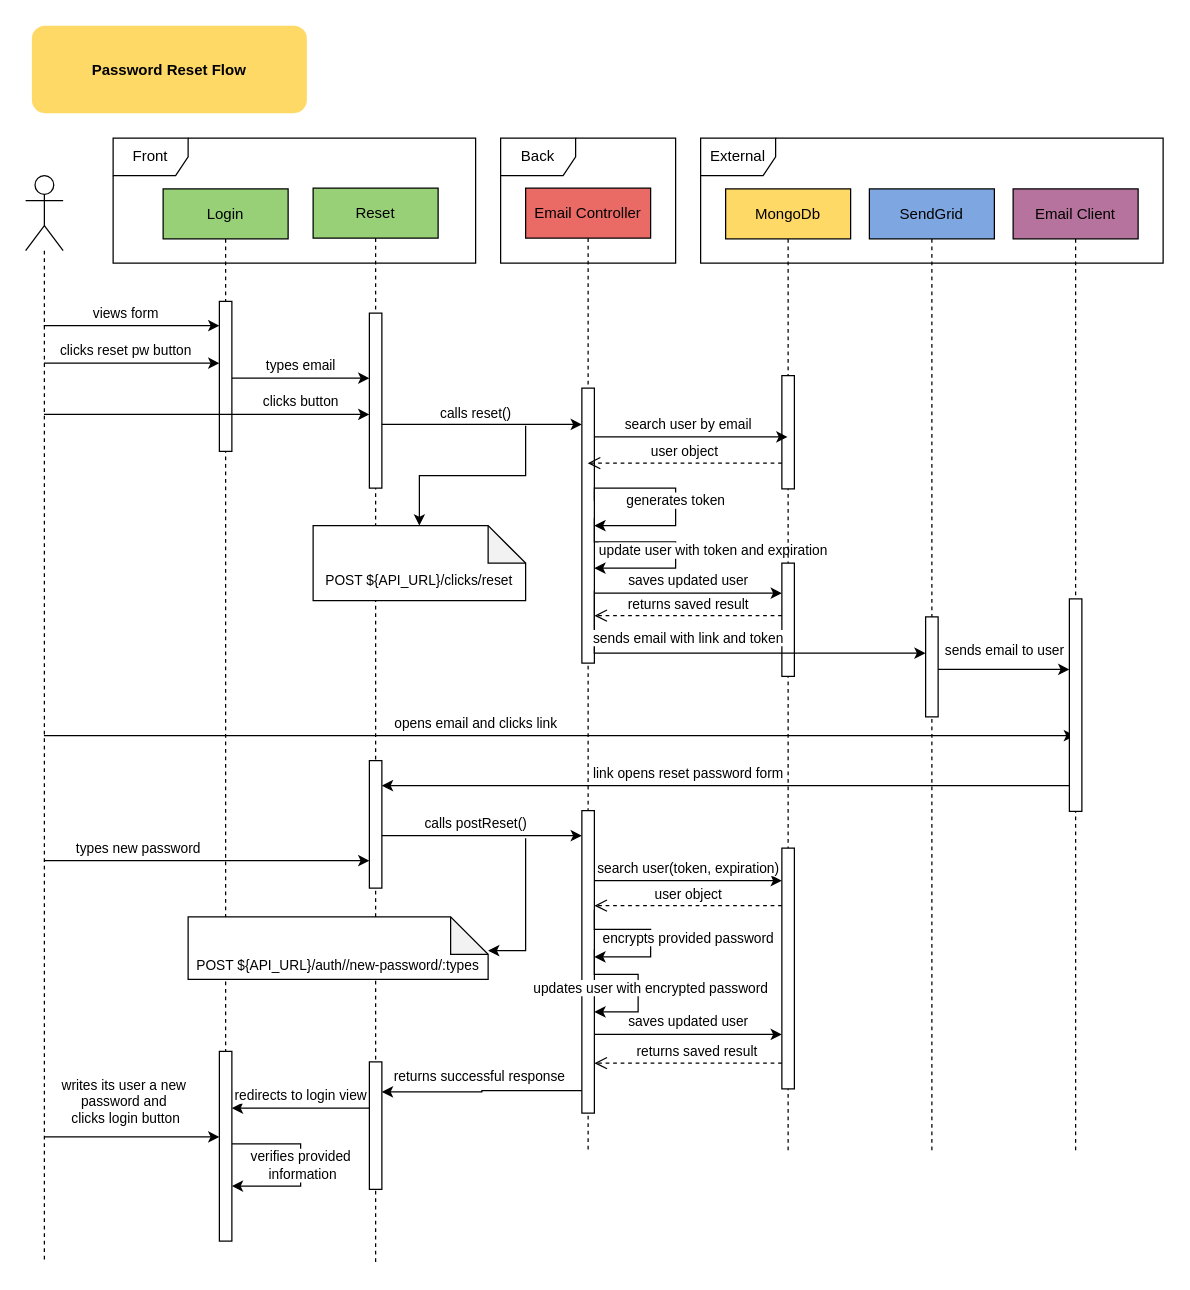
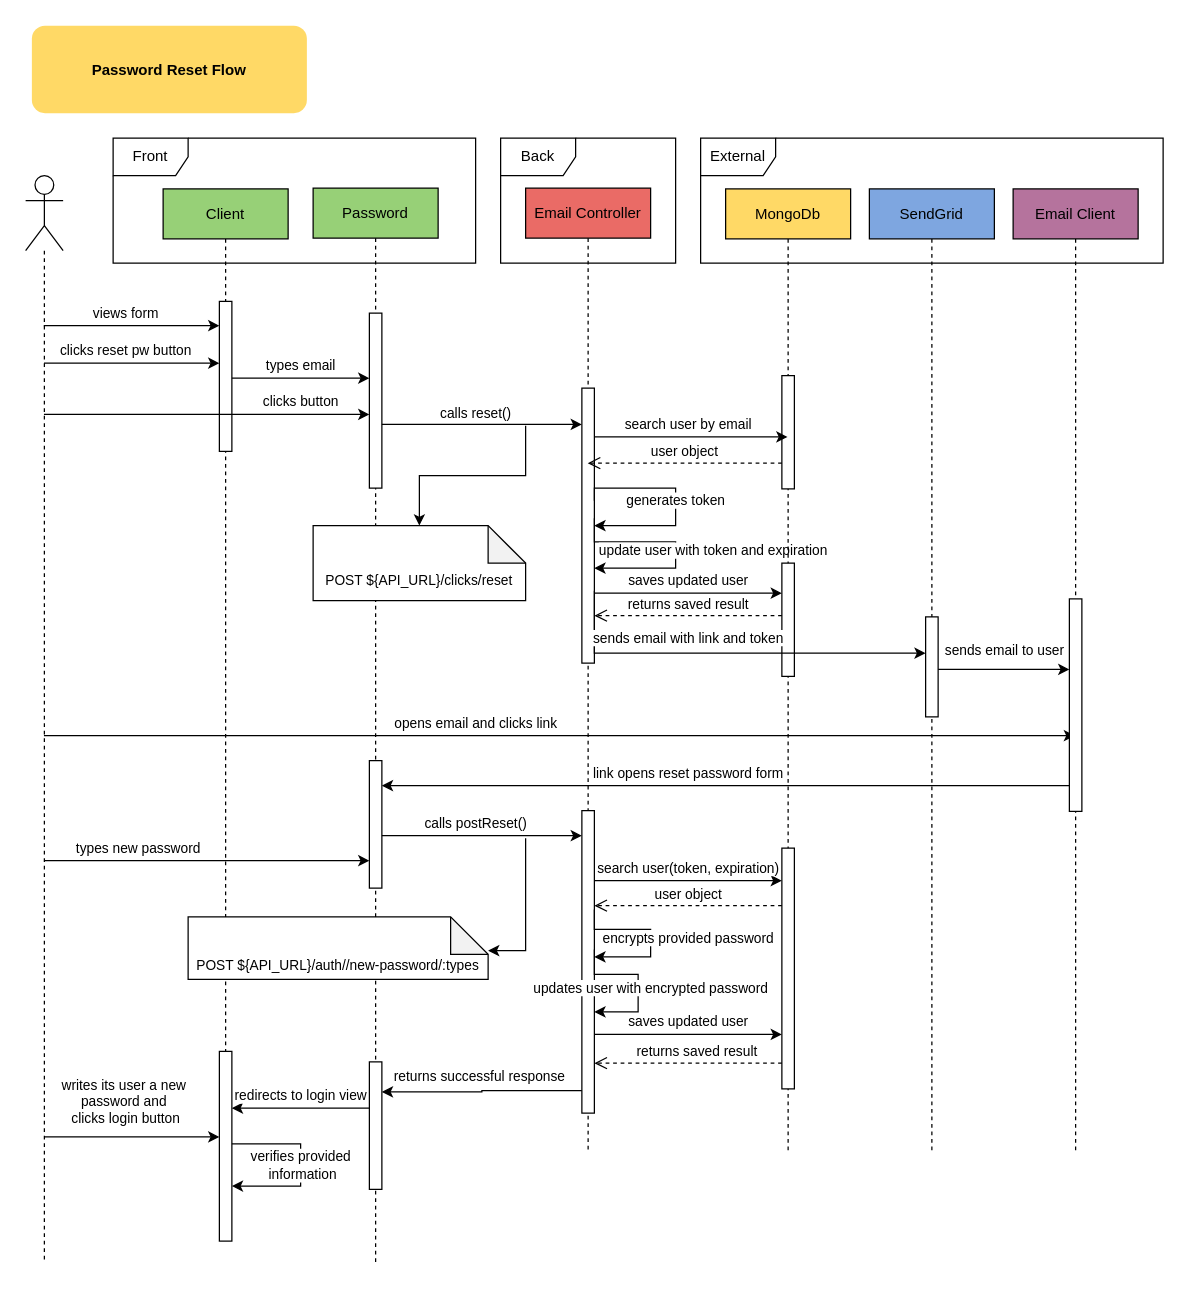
(376, 213) -> (376, 213)
(226, 214) -> (226, 214)
